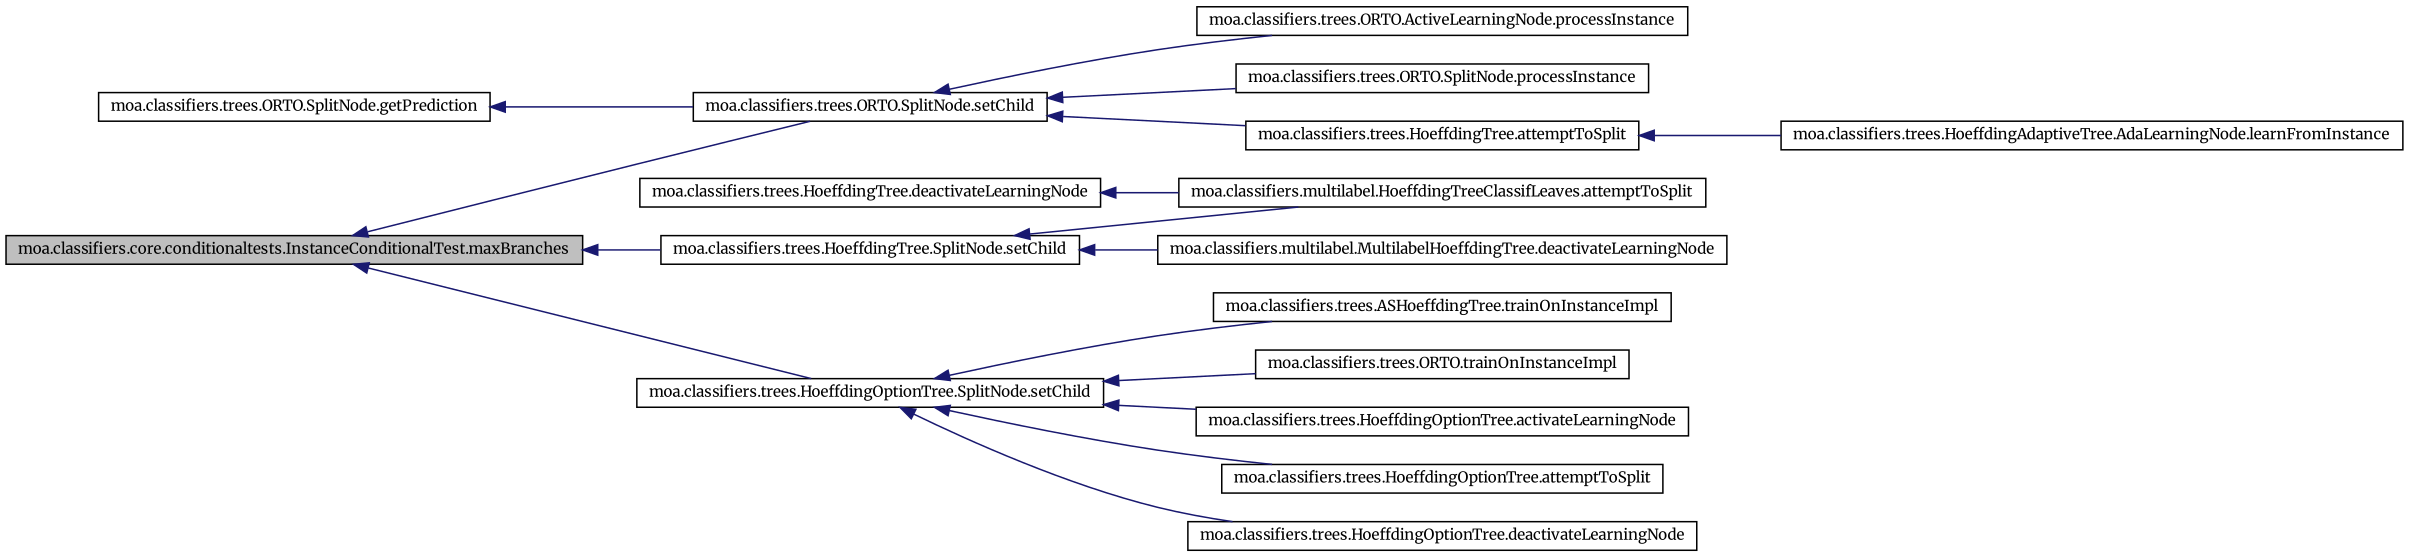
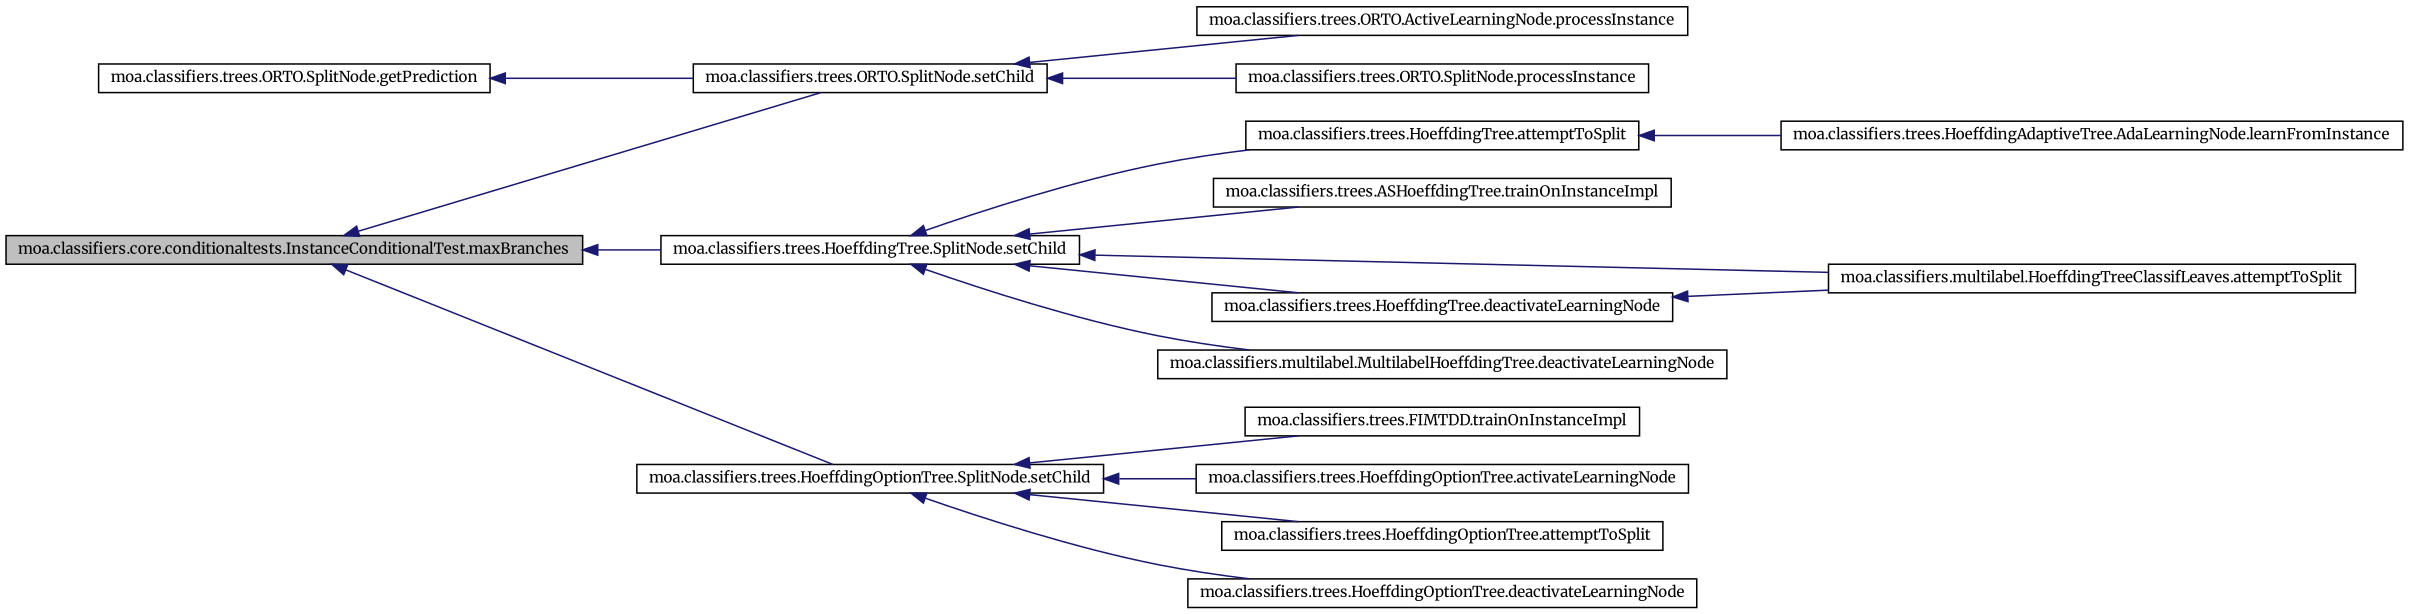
(1154, 121) -> (1085, 181)
none -> (1164, 279)
(1110, 344) -> (1164, 221)
(1442, 364) -> (1442, 422)
